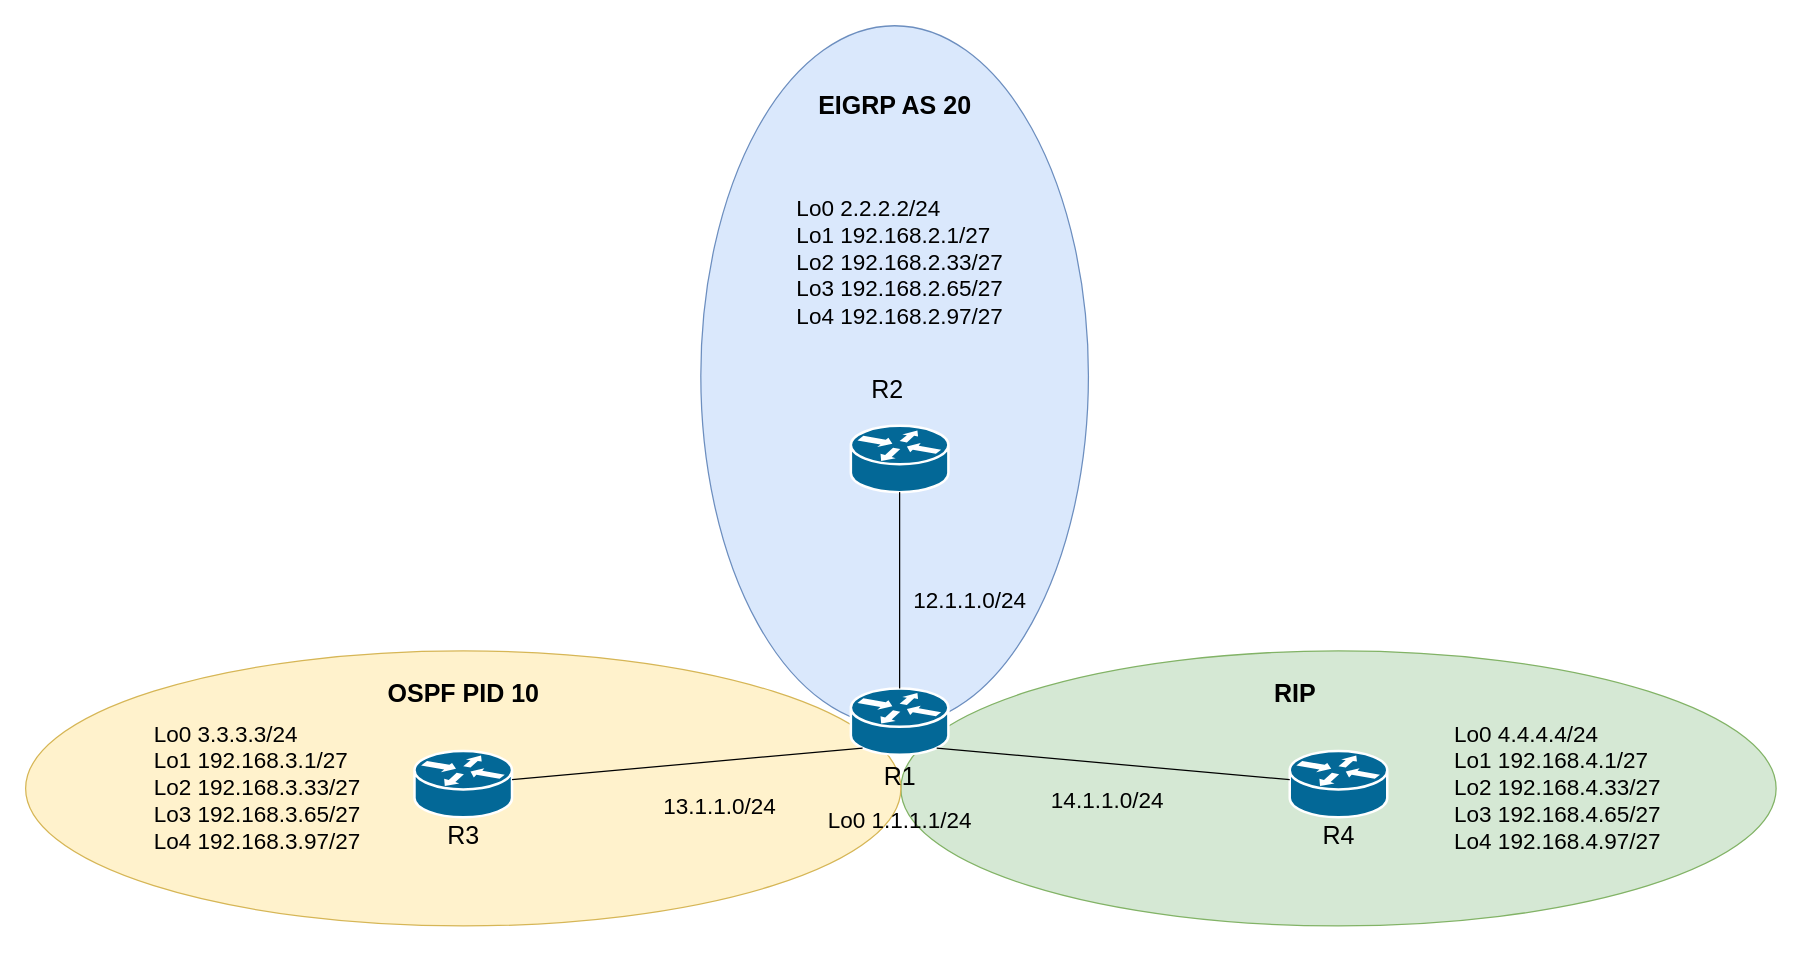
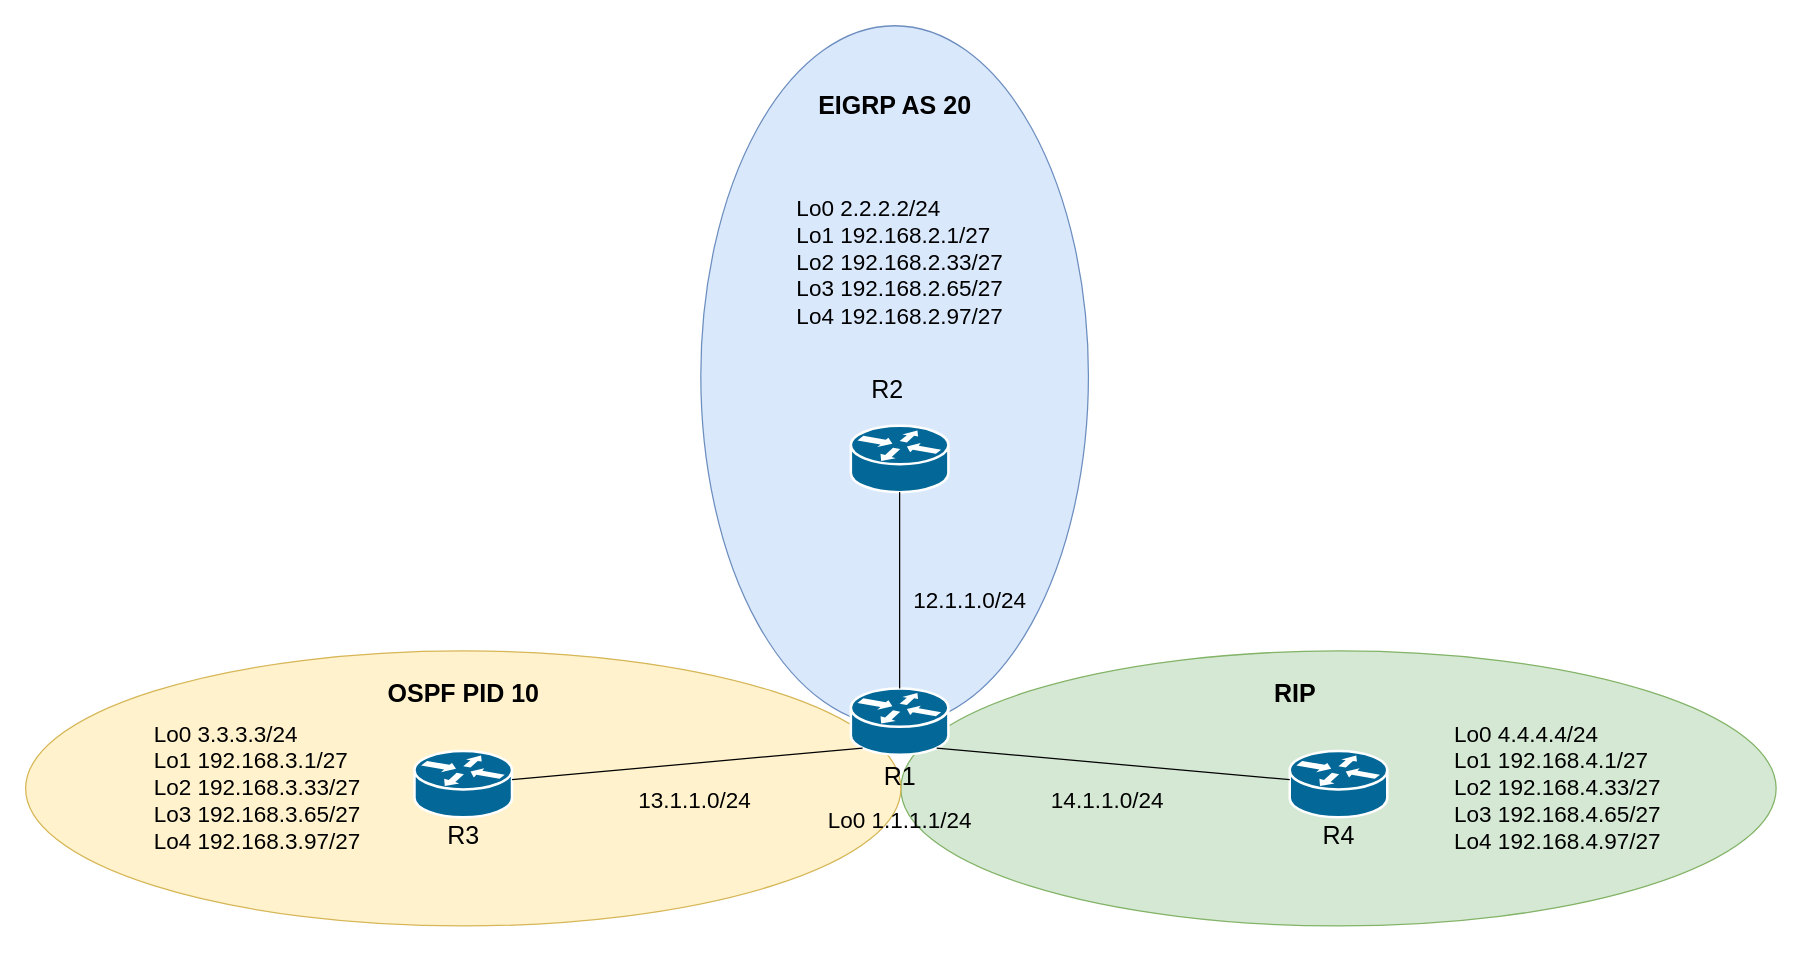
(719, 807) -> (694, 801)
